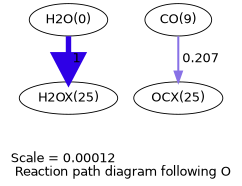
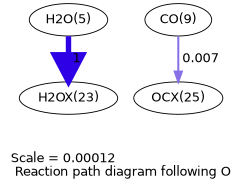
(68, 20) -> (68, 20)
(199, 59) -> (199, 59)
(68, 98) -> (68, 98)
